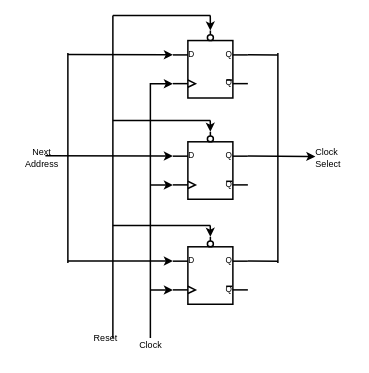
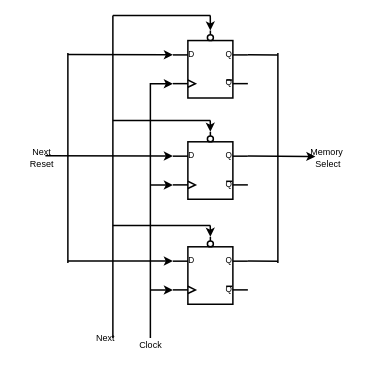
(42, 158) -> (42, 158)
(327, 158) -> (327, 158)
(106, 338) -> (106, 338)
